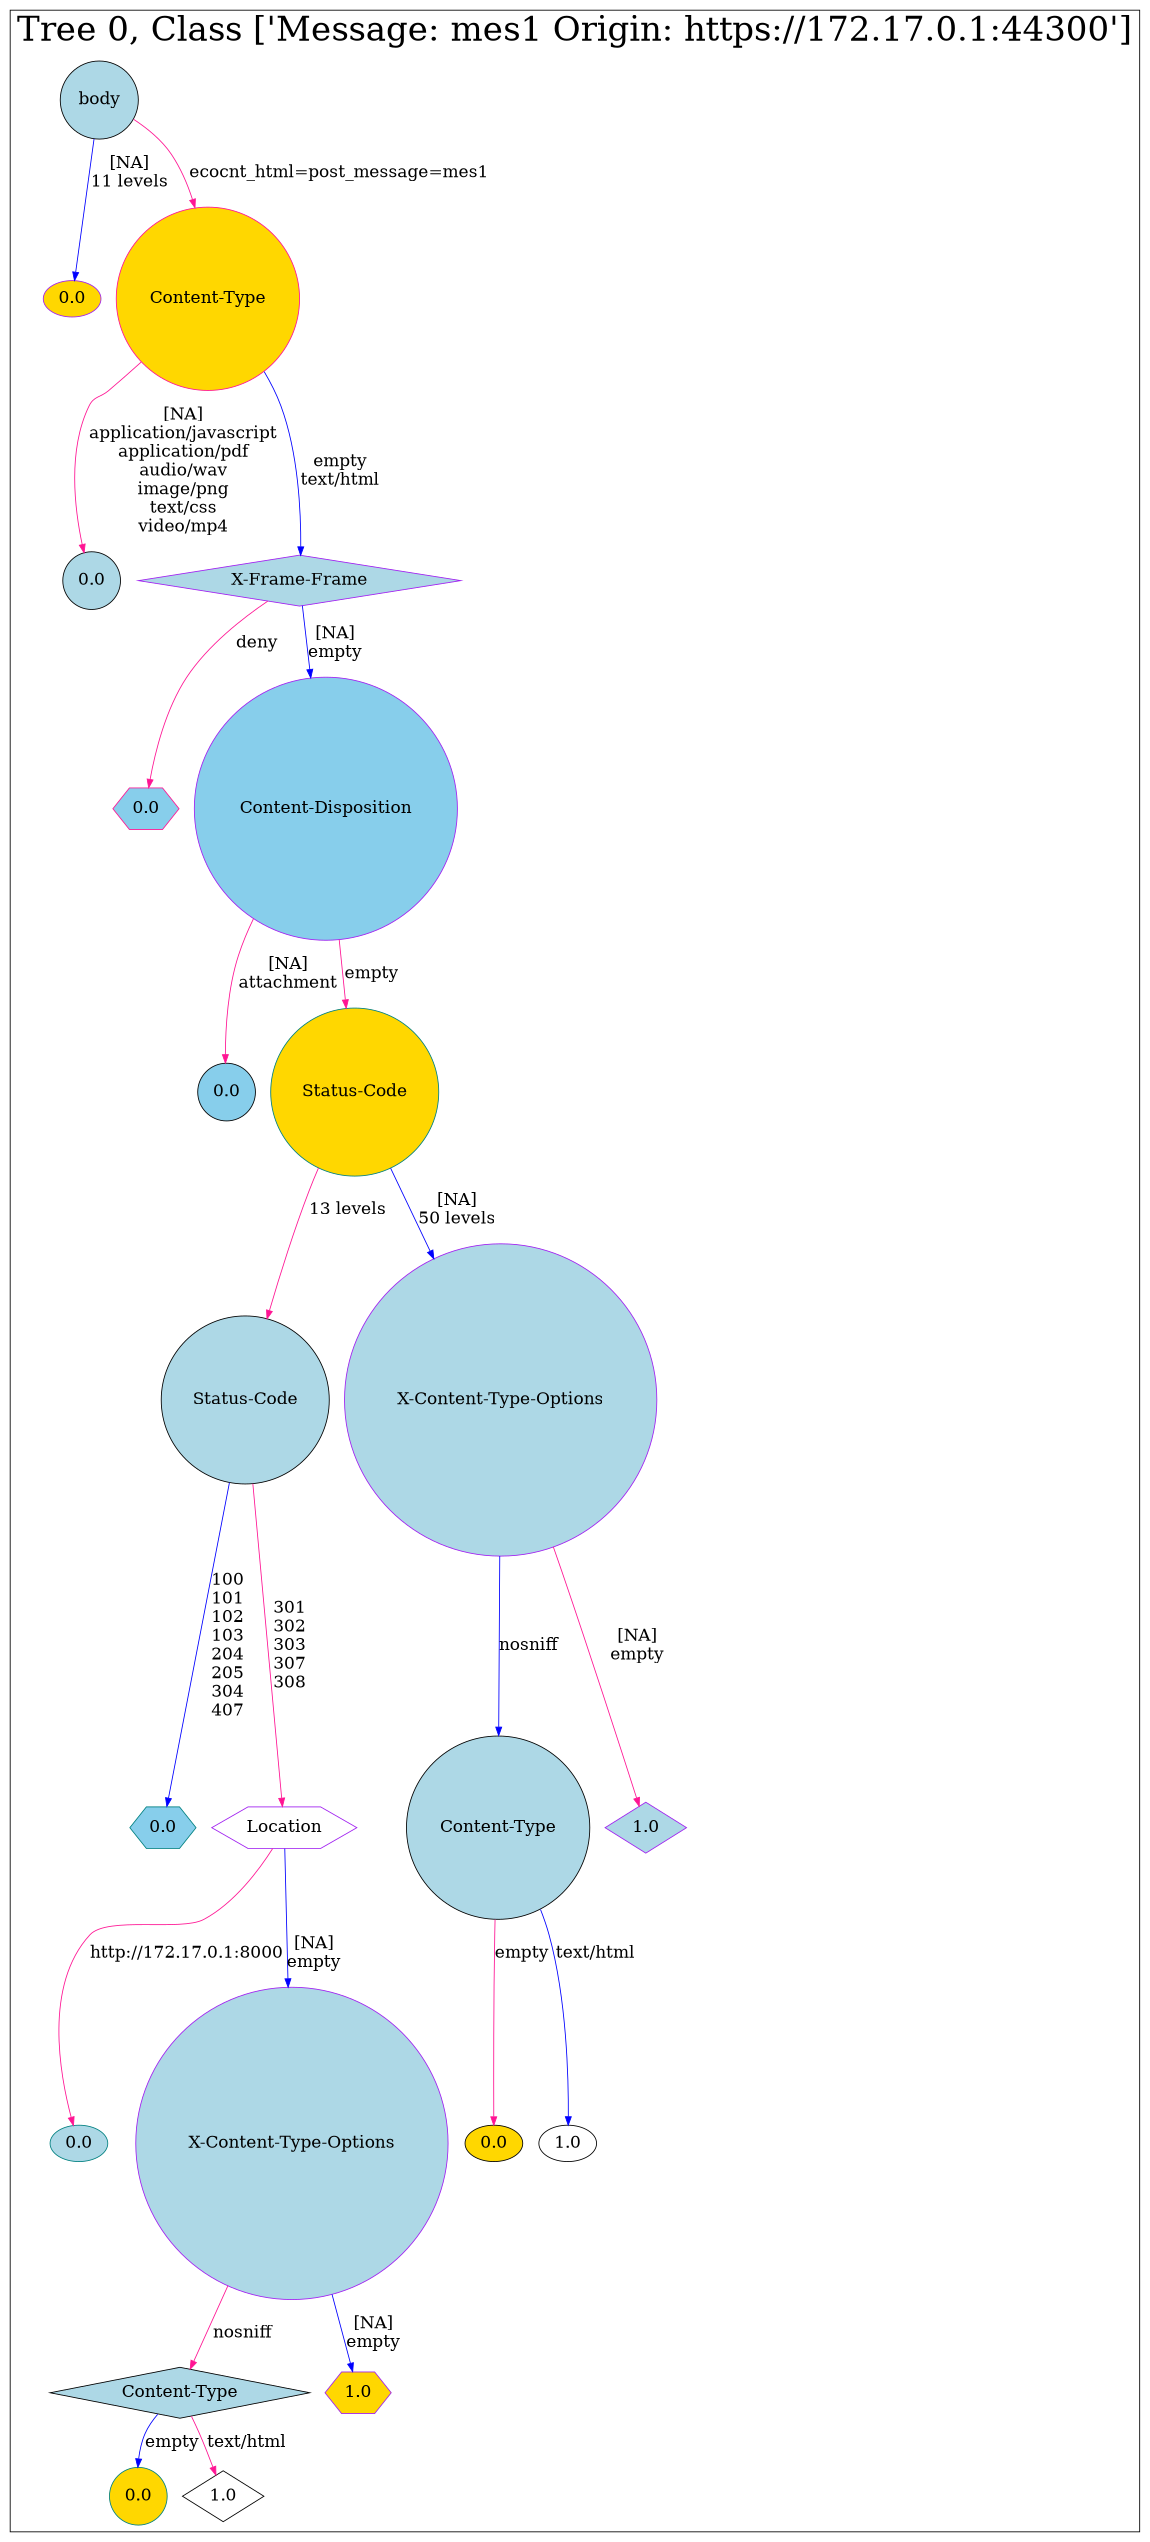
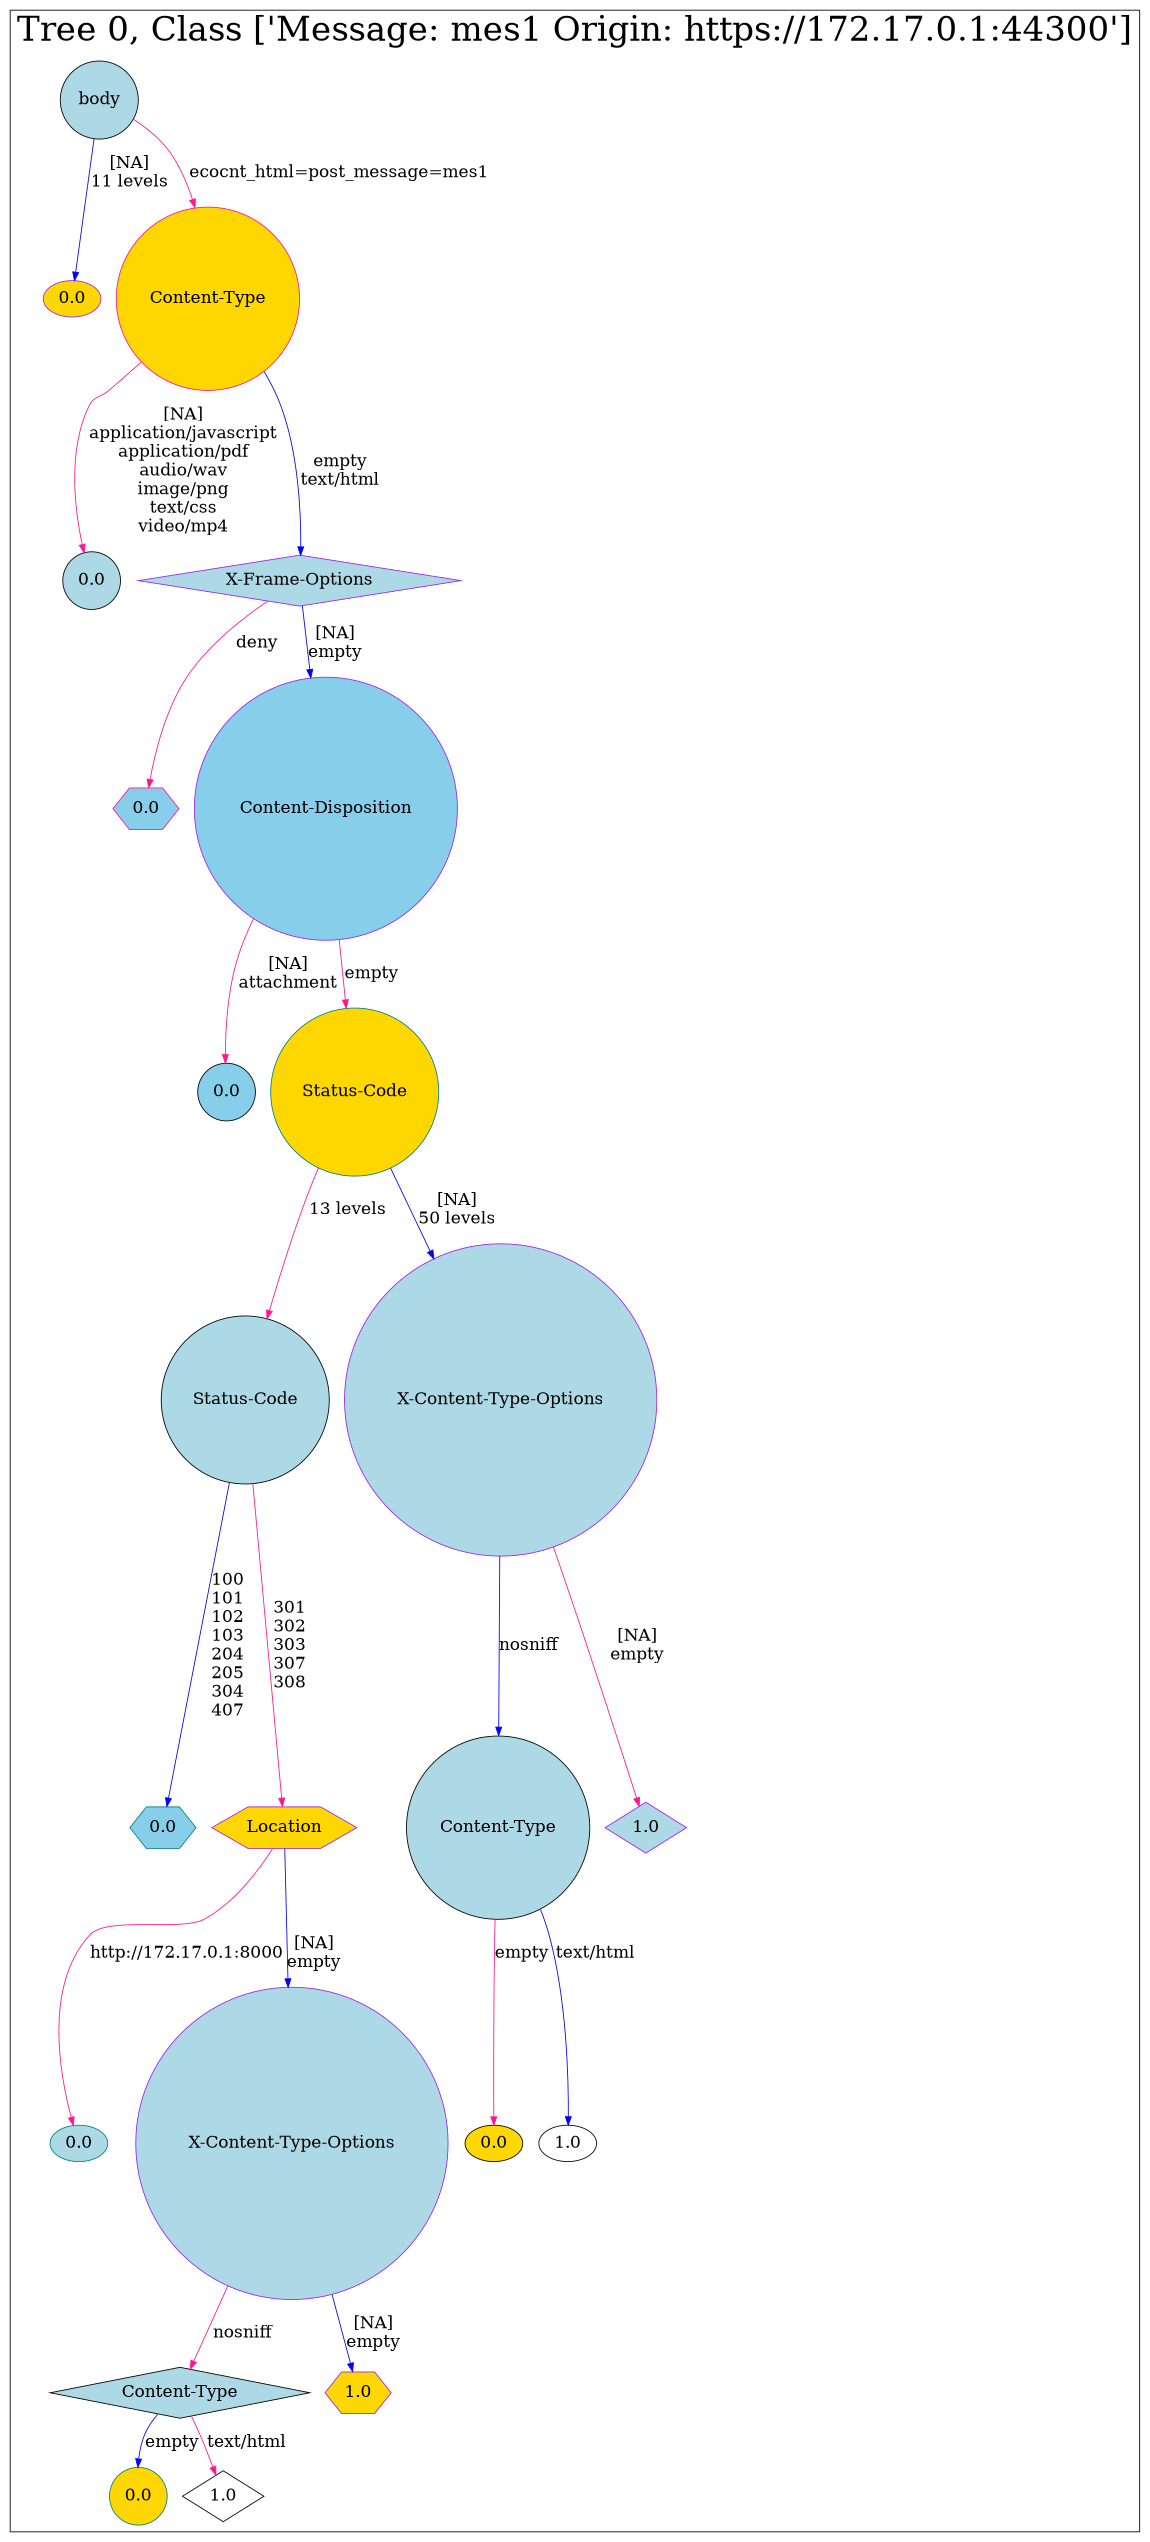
(300, 581) -> (300, 581)
(284, 1828) -> (284, 1828)
